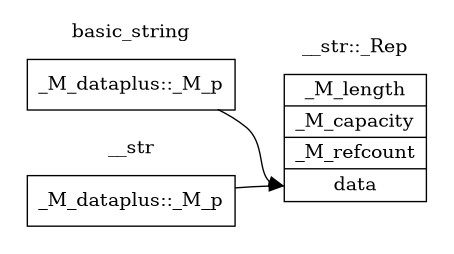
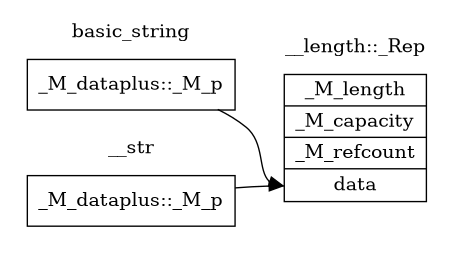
(355, 47) -> (355, 47)
